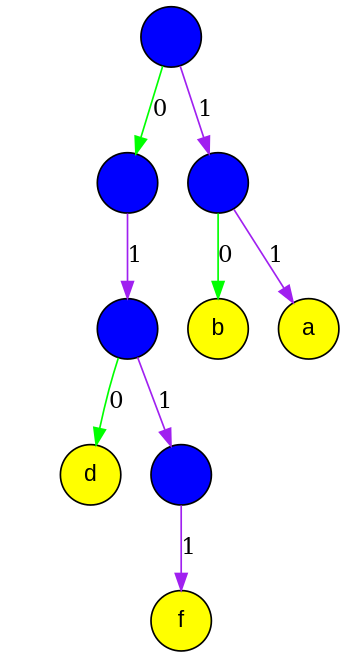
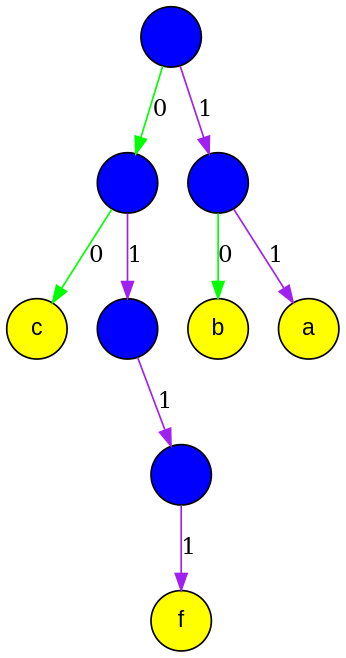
none -> (37, 329)
(91, 475) -> none
